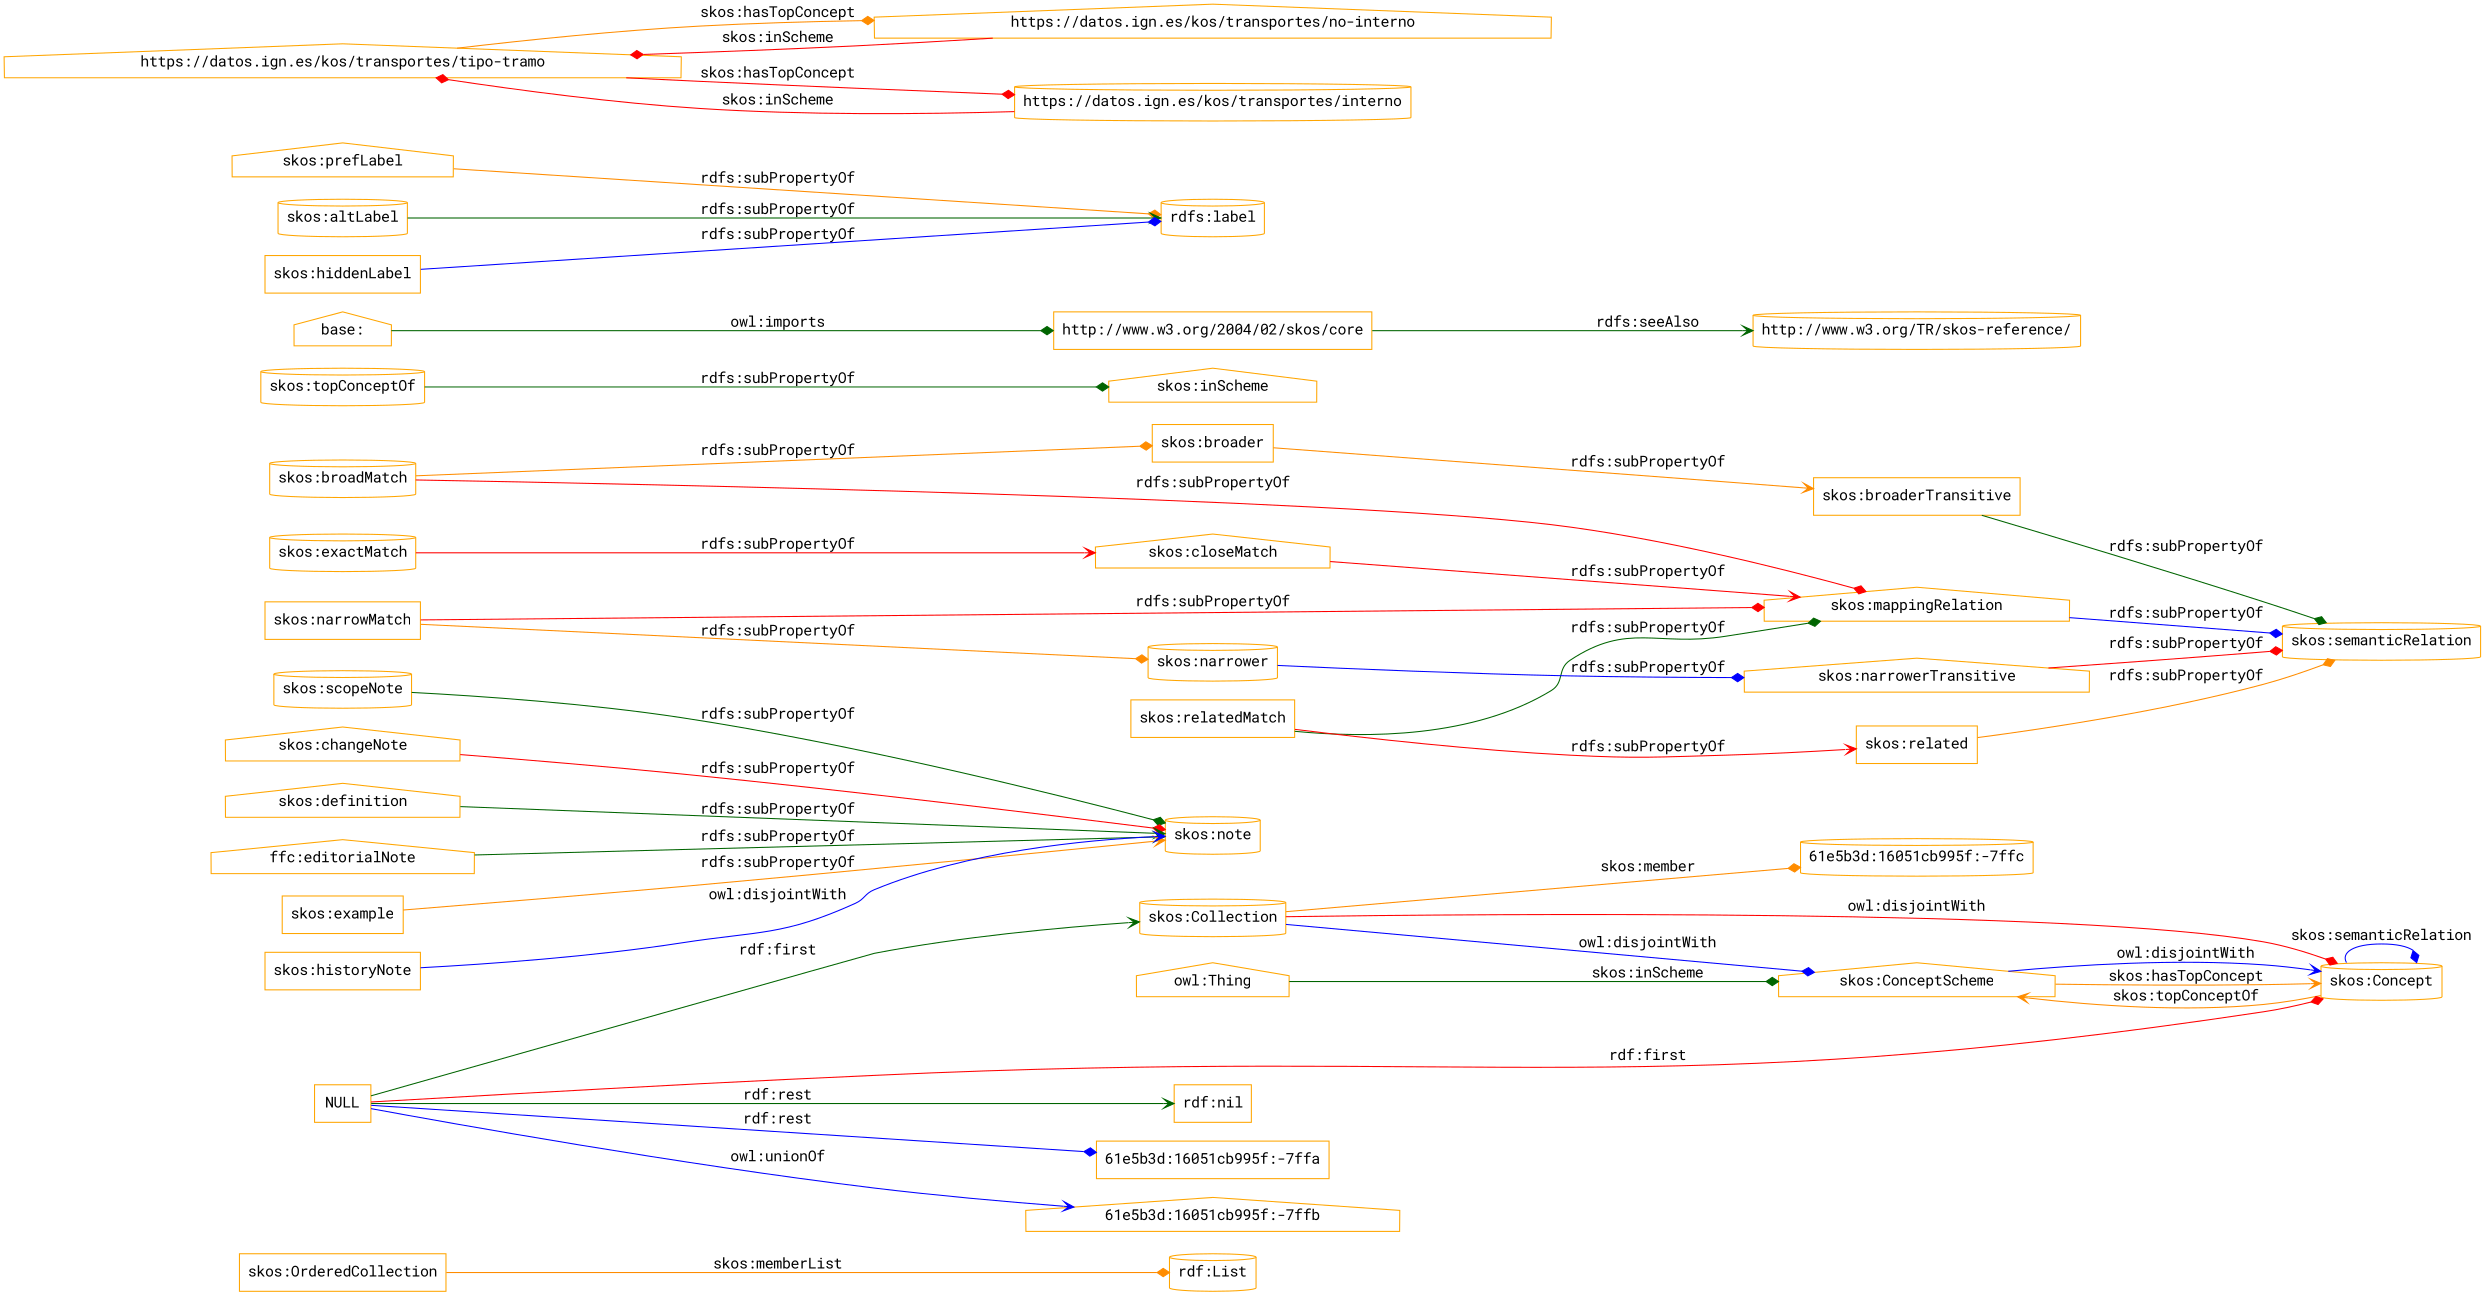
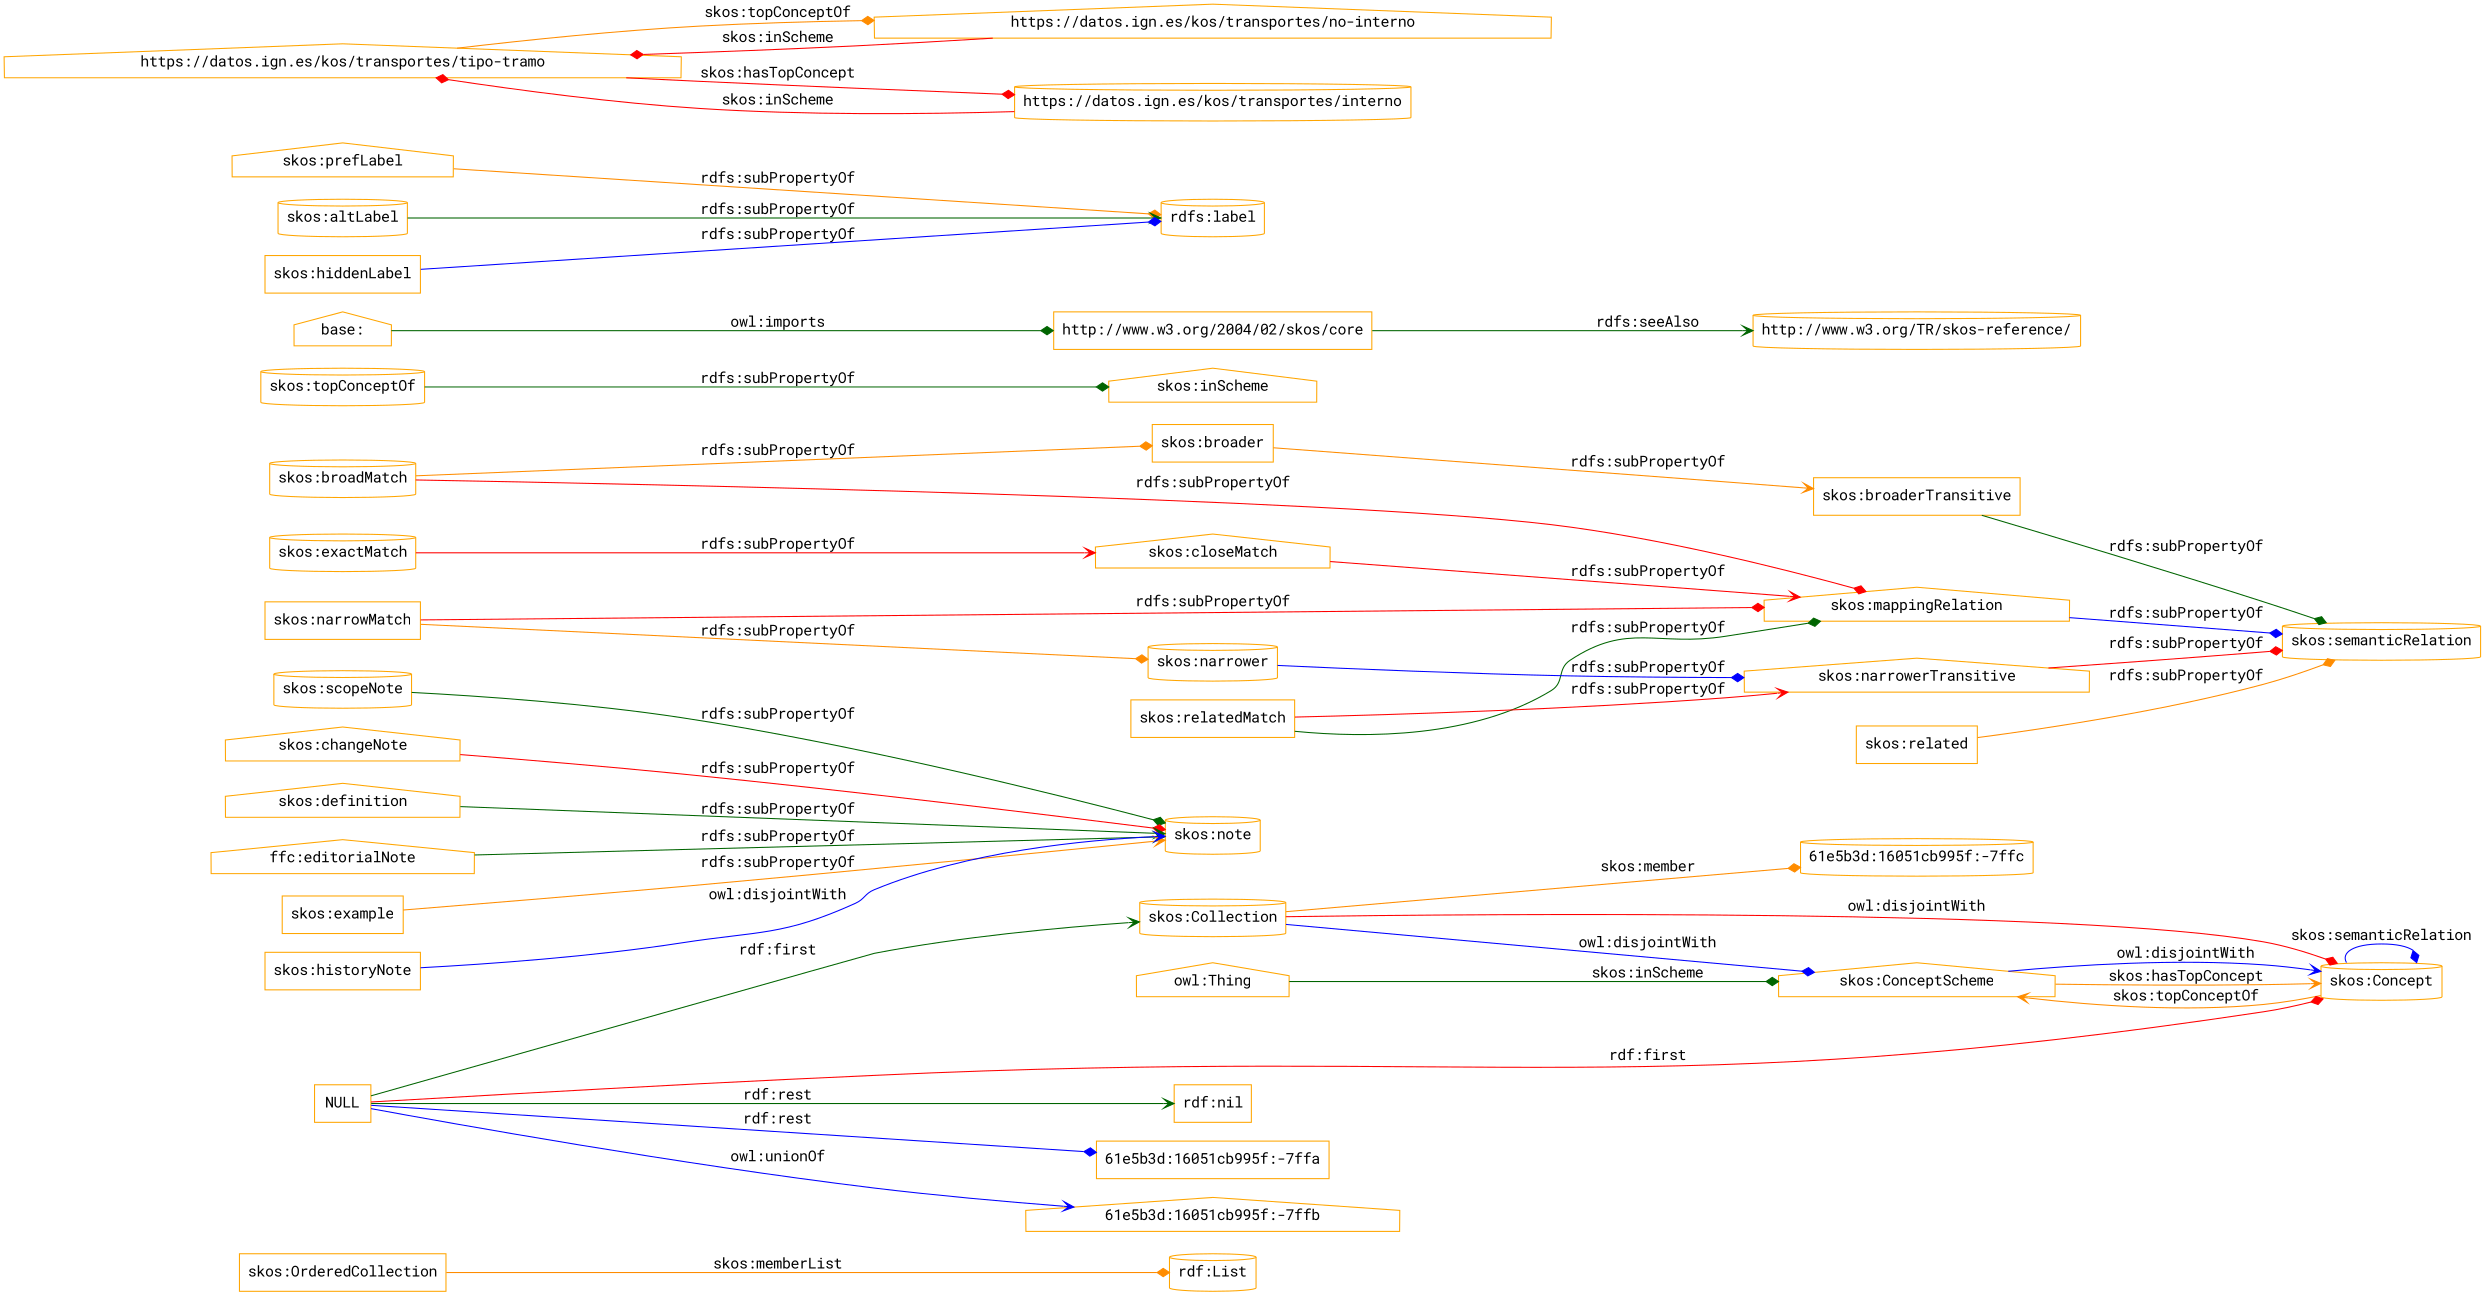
(778, 13) -> (778, 13)
(1570, 755) -> (1536, 709)
